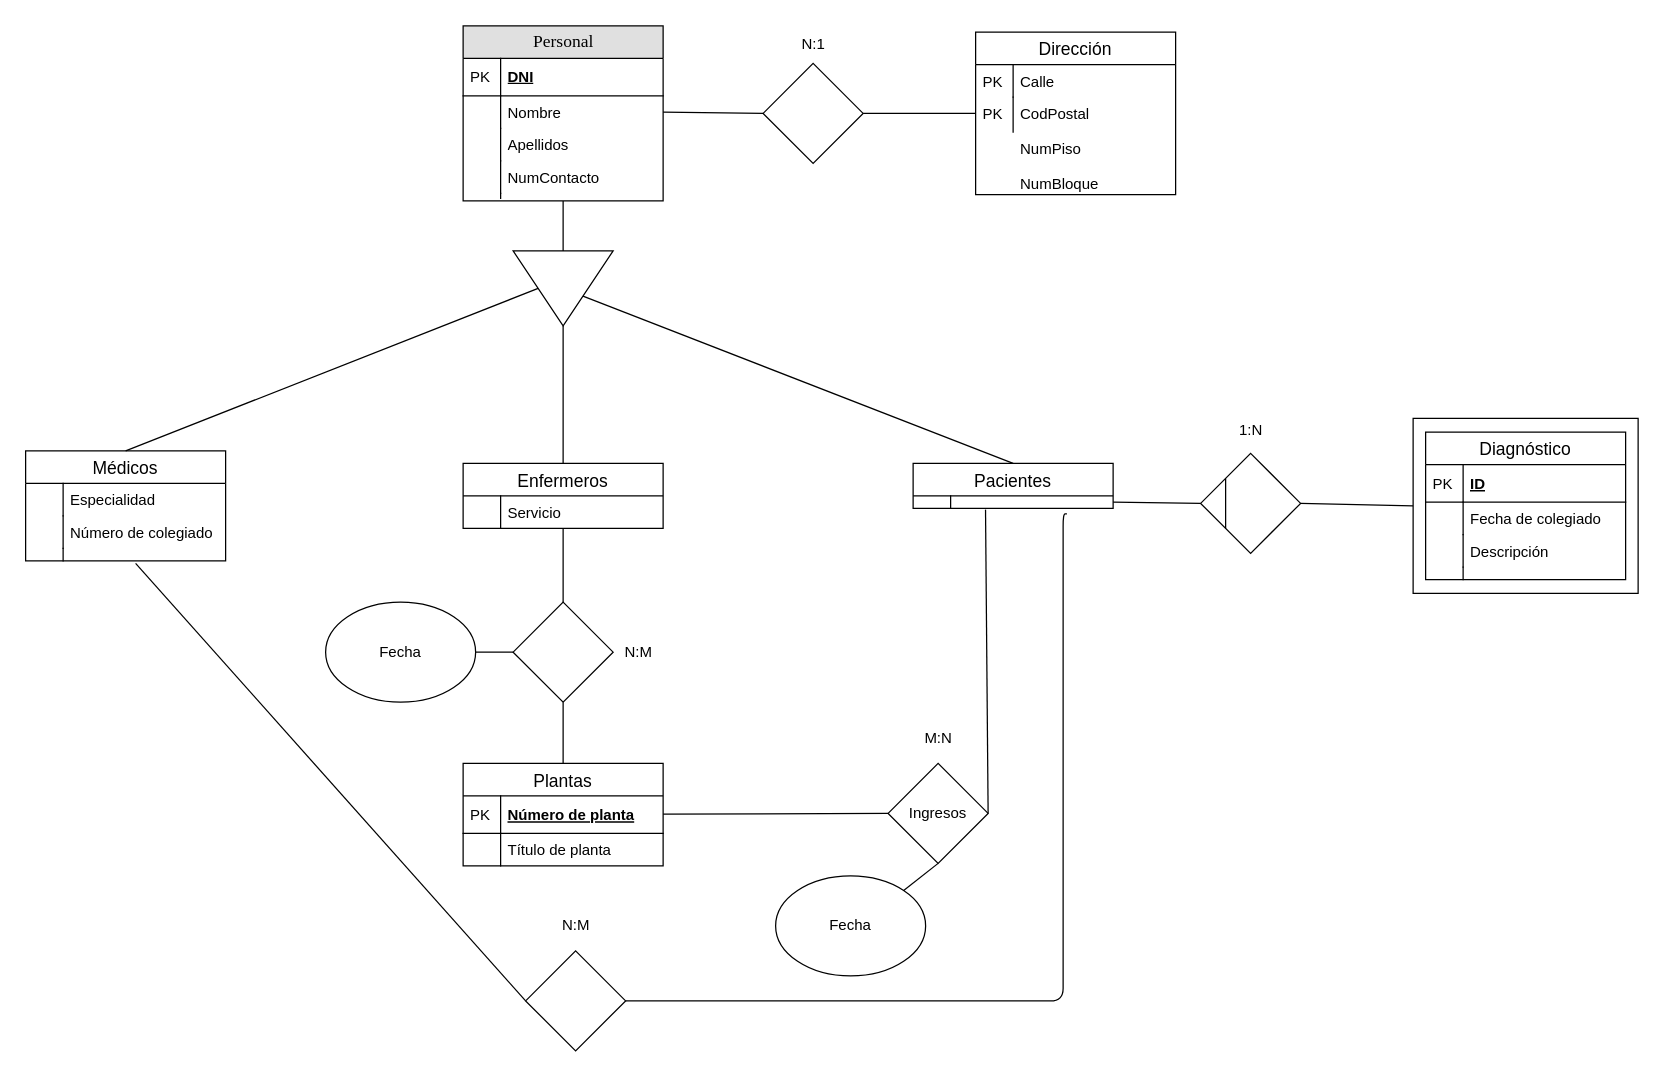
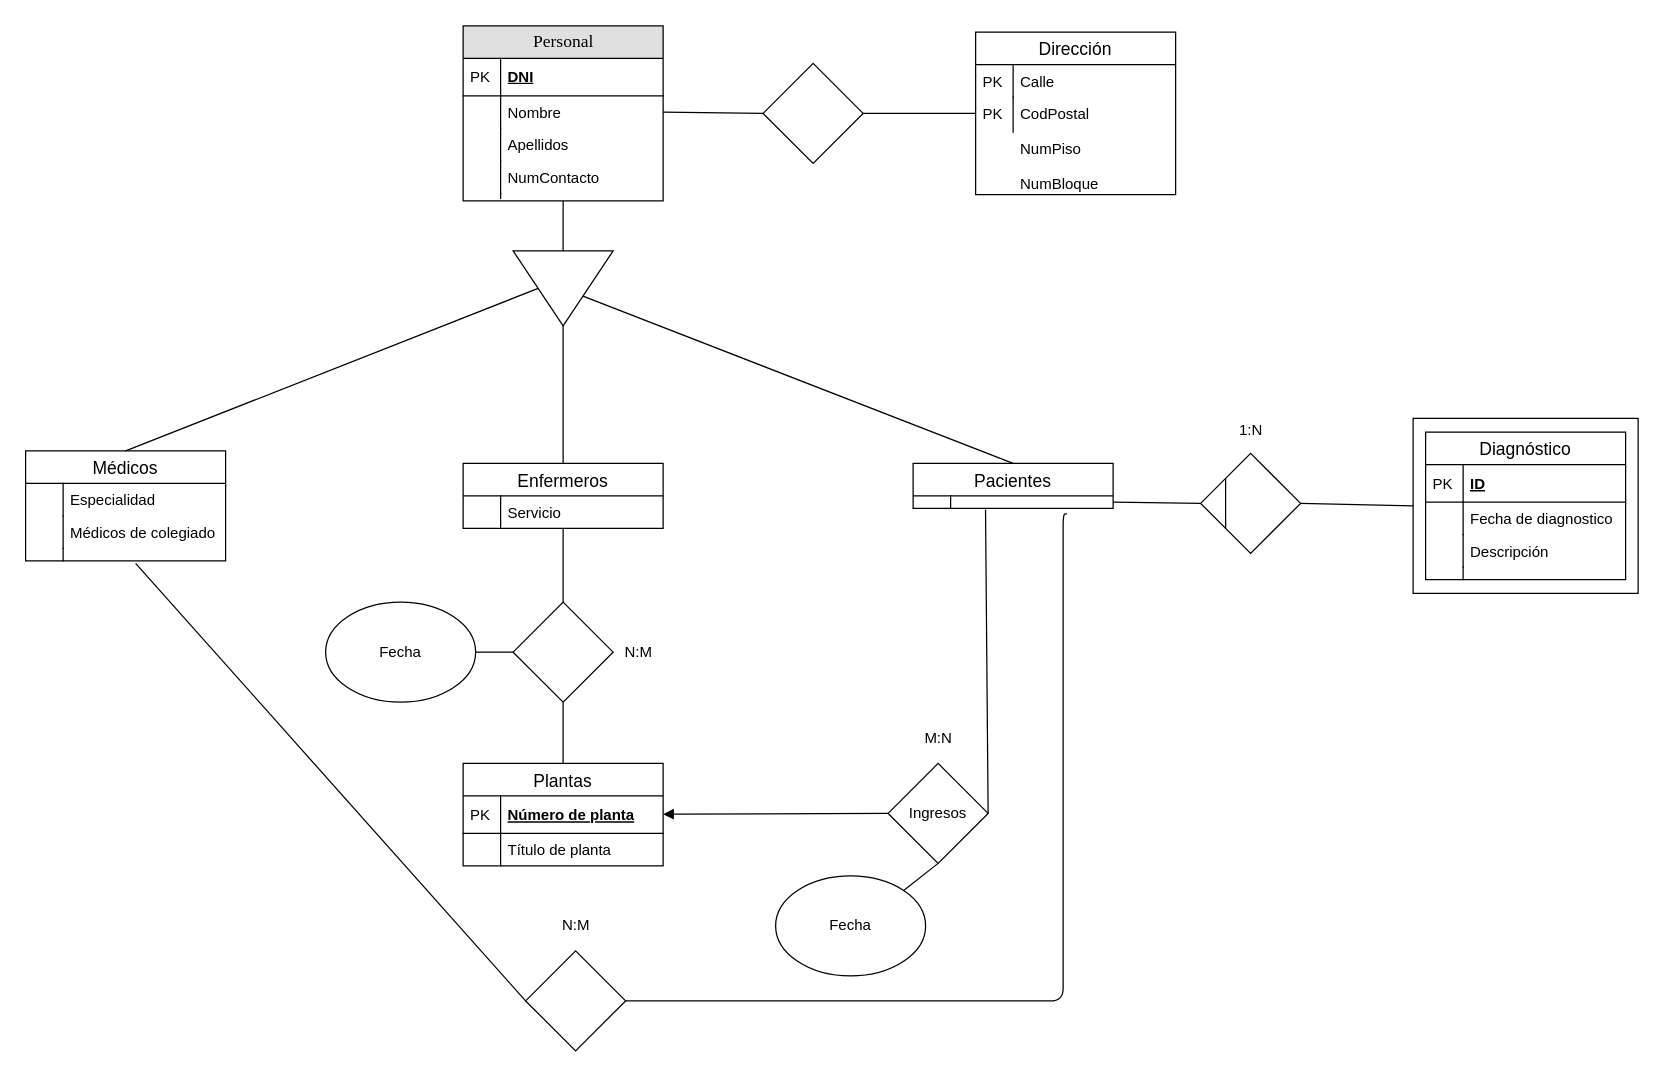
(813, 44) -> none
(1538, 519) -> (1546, 519)
(142, 533) -> (144, 533)
(671, 814) -> (674, 814)
